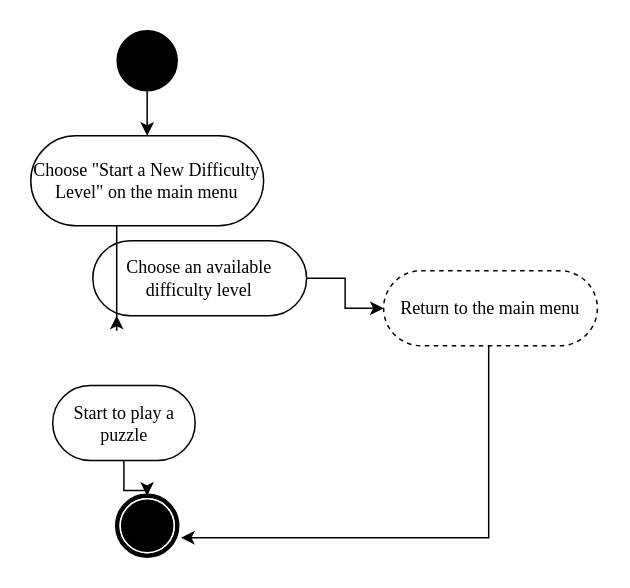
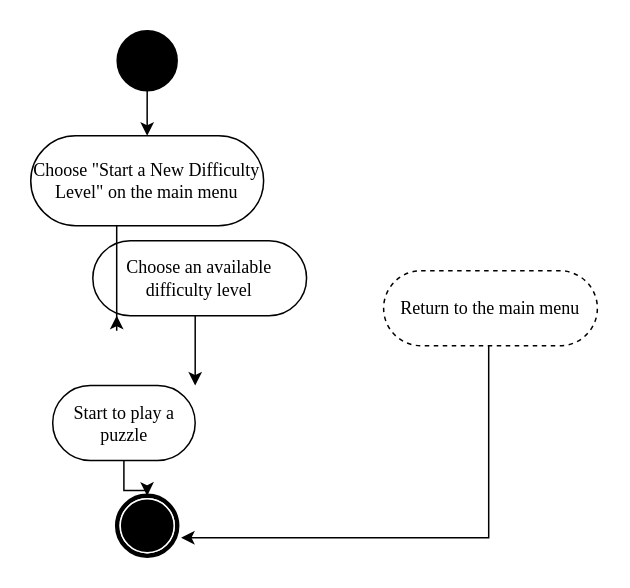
(345, 288) -> none
none -> (195, 346)
